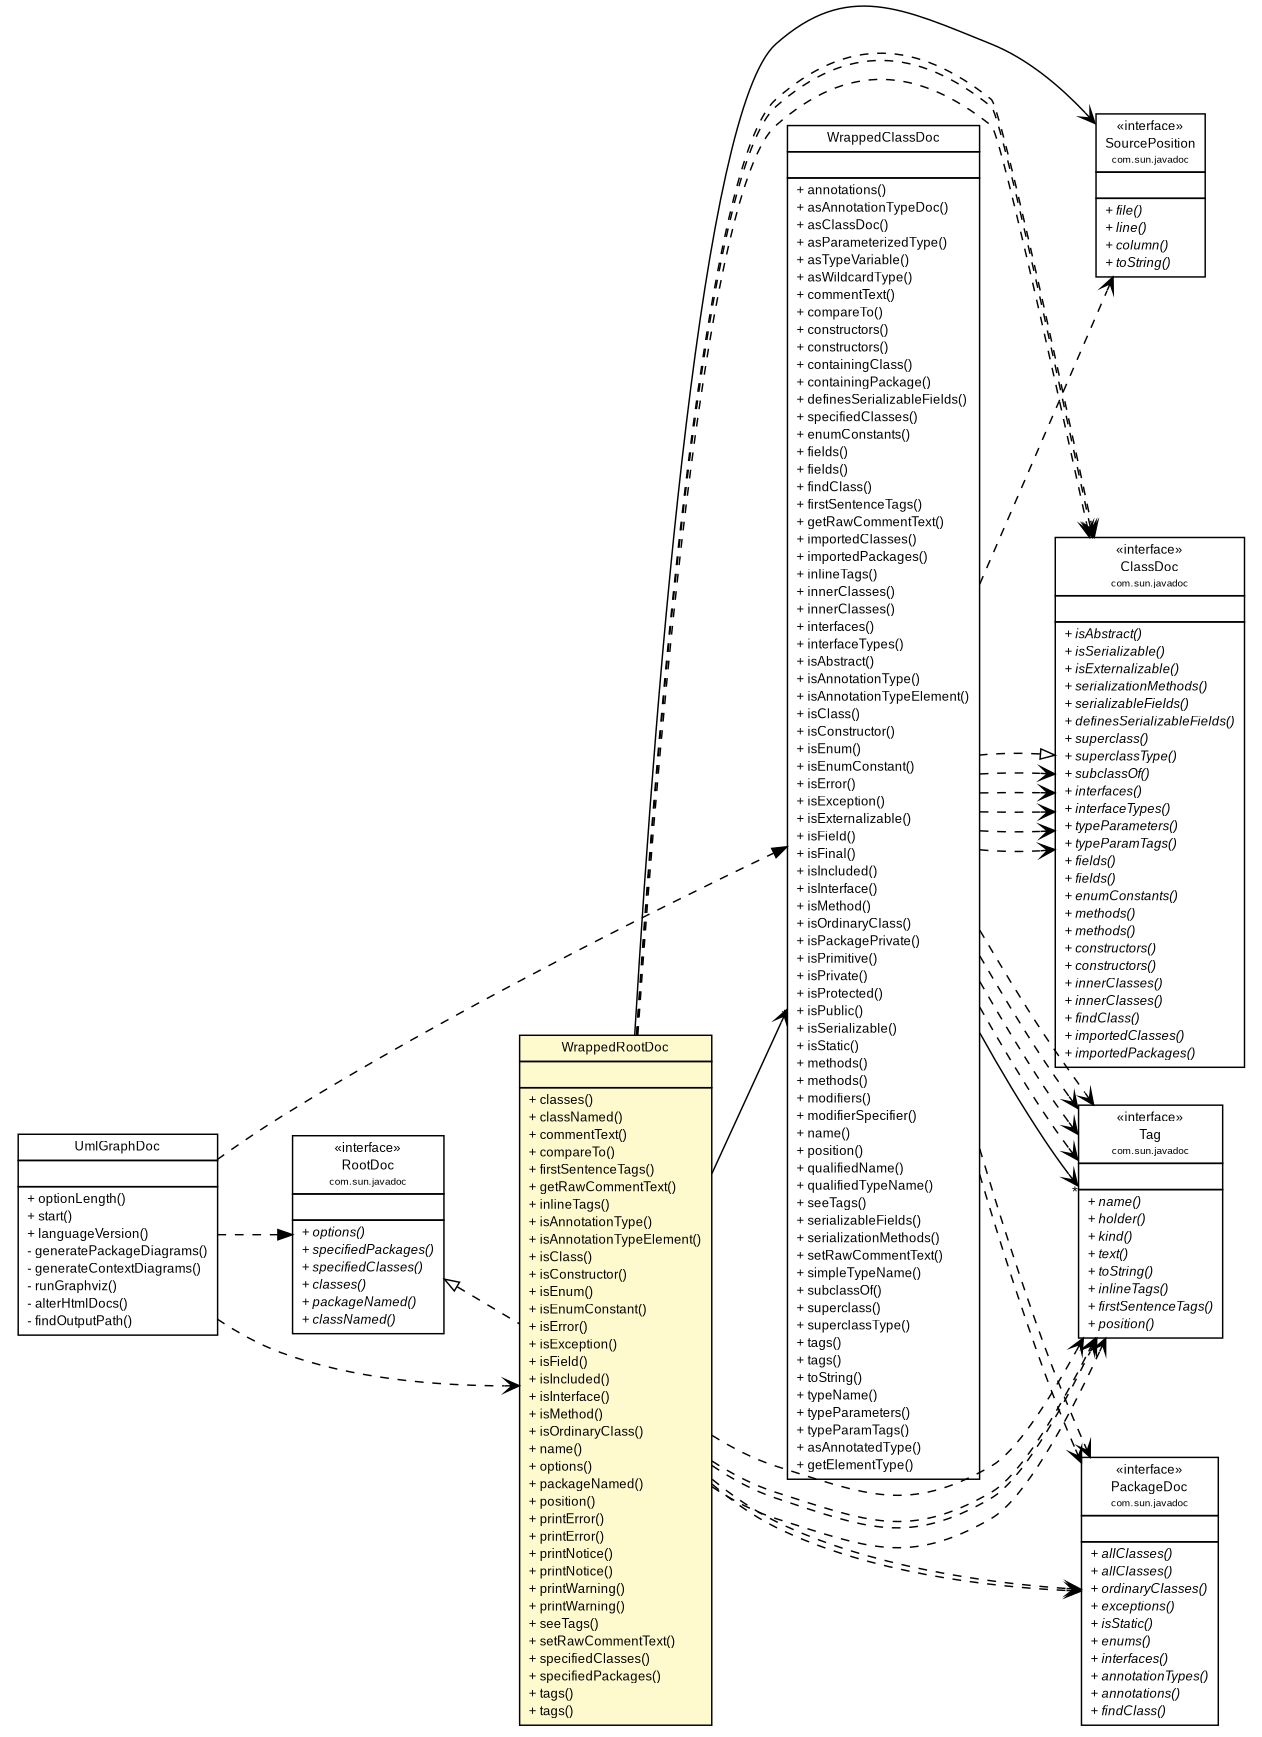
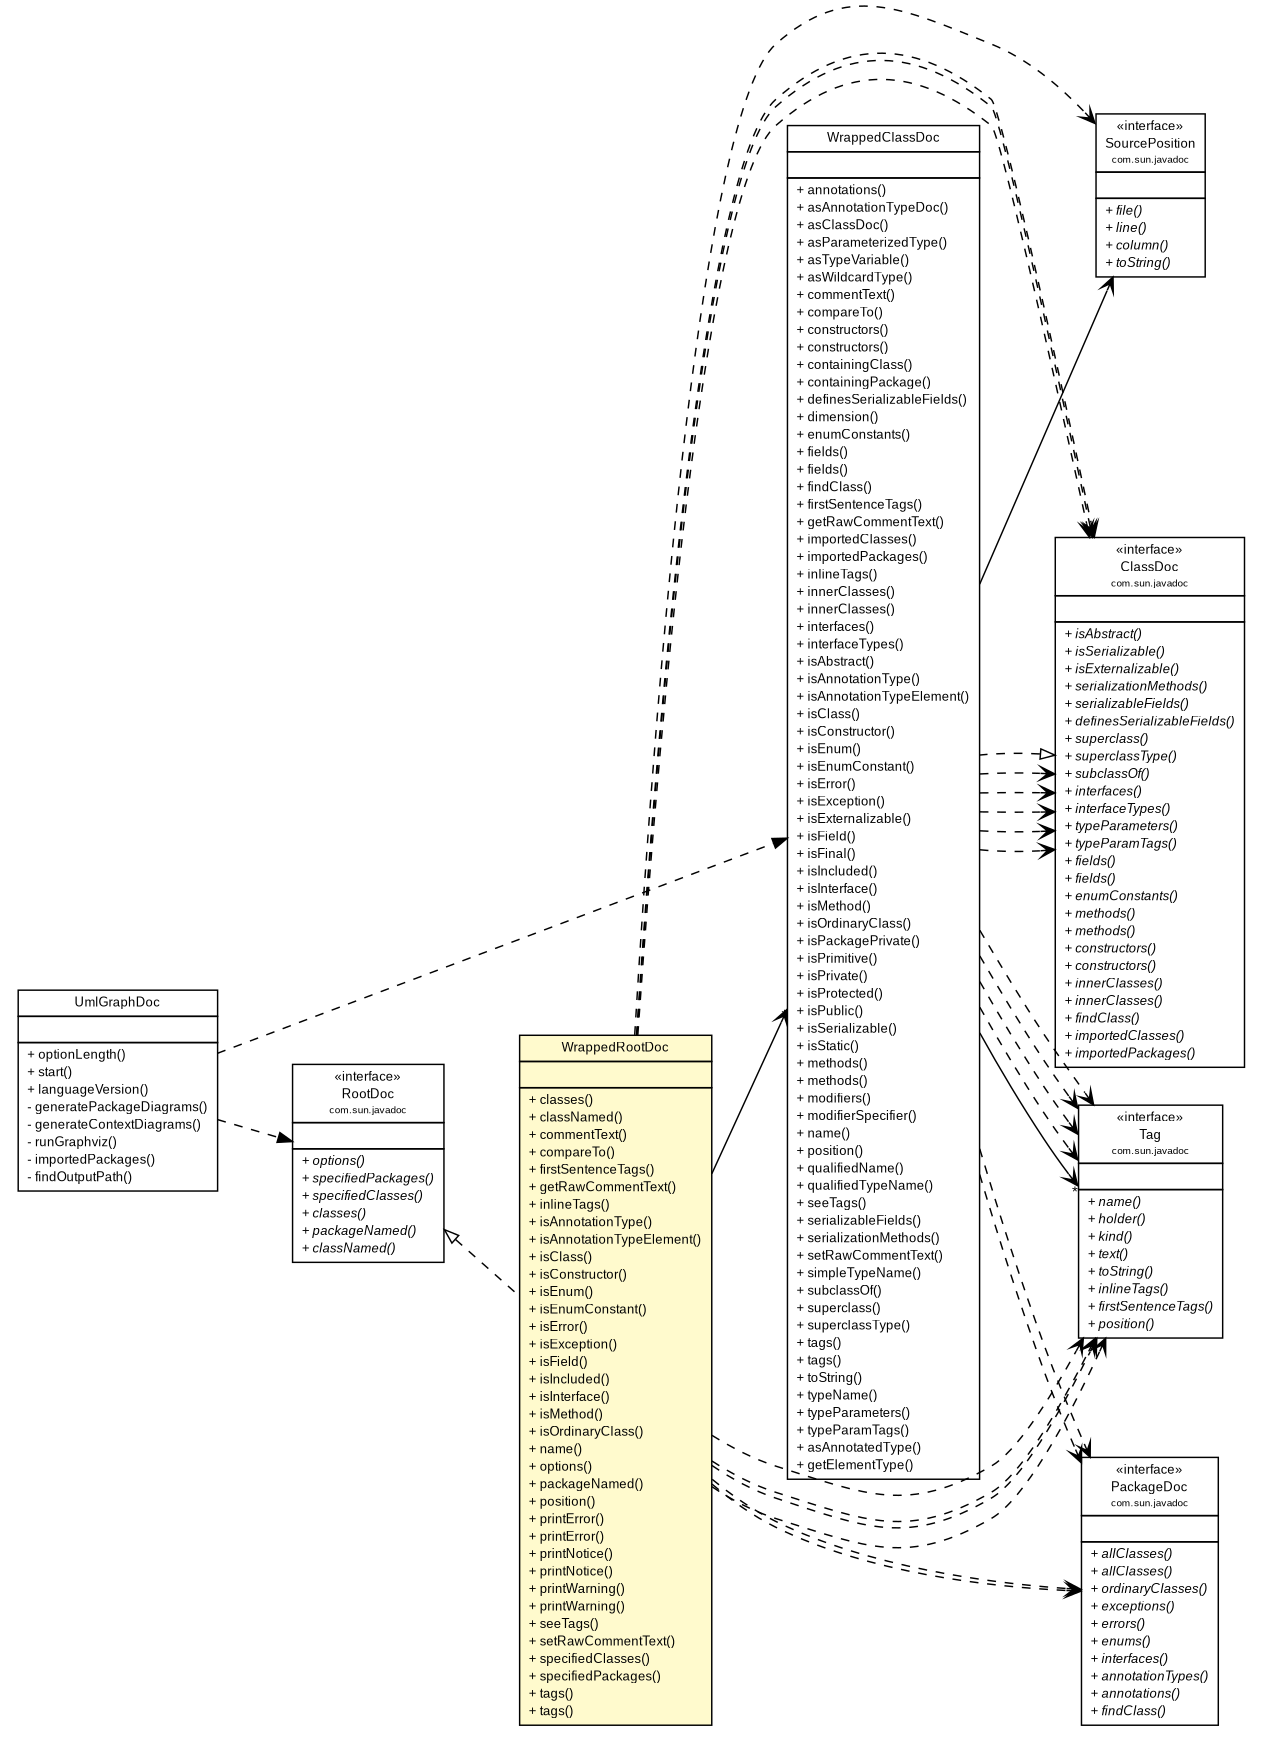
(704, 293) -> (704, 293)
(857, 417) -> (838, 417)
(1043, 437) -> (1043, 437)
(78, 1304) -> (92, 1160)
(356, 1373) -> none
(1122, 1624) -> (1119, 1624)
